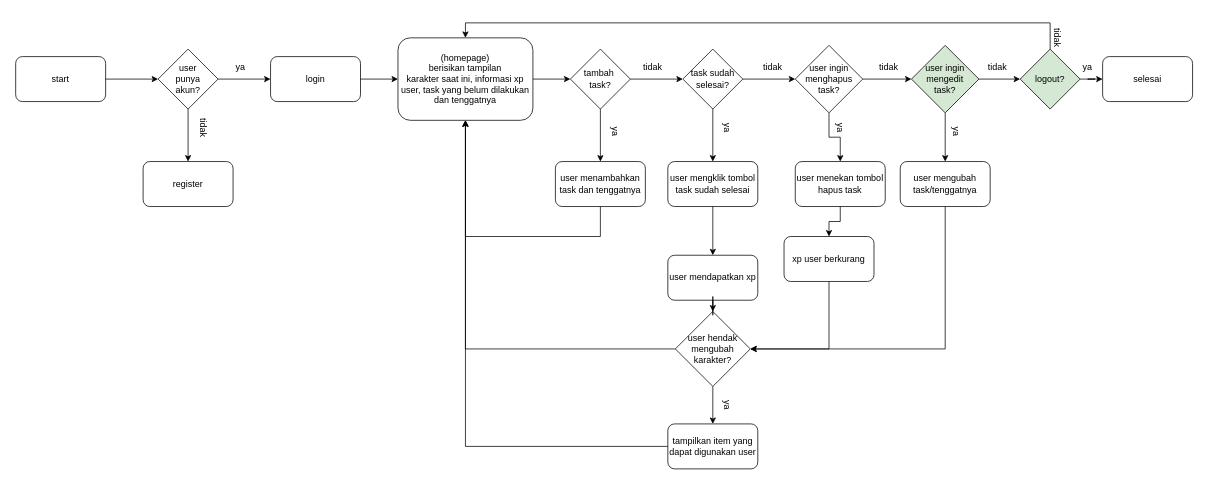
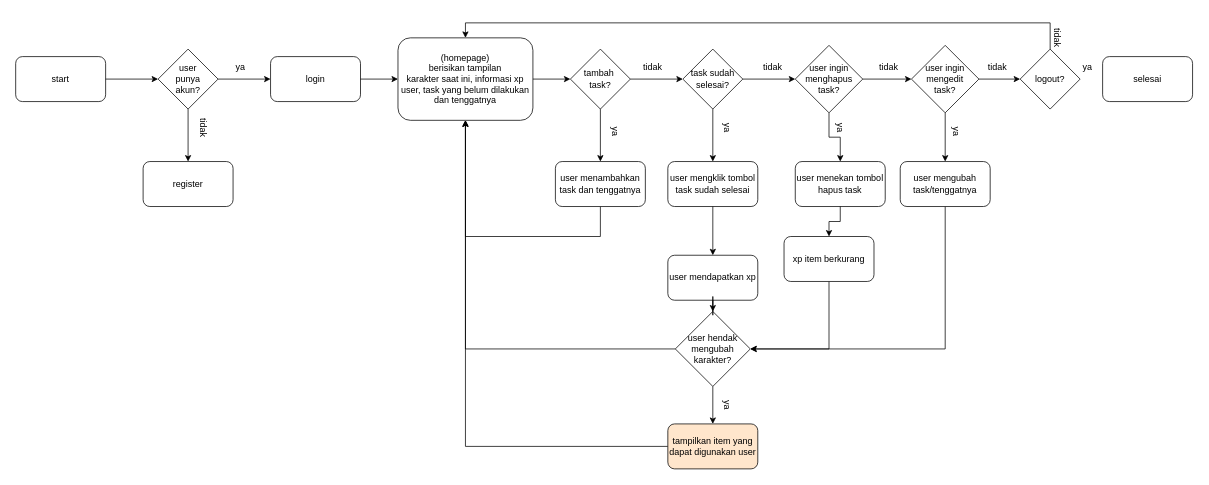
(945, 79) -> (945, 79)
(1050, 79) -> (1050, 79)
(1092, 79) -> none
(829, 259) -> (829, 259)
(713, 447) -> (713, 447)
